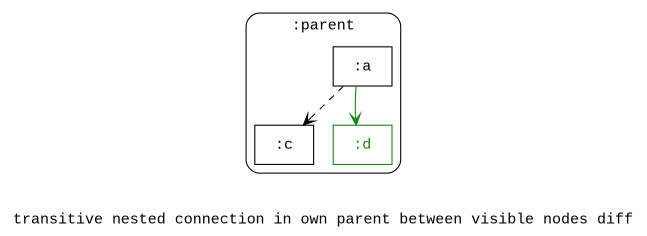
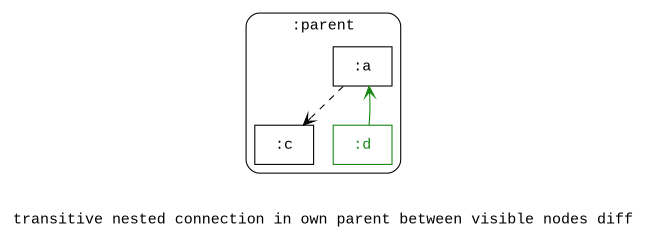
(355, 100) -> (370, 111)
